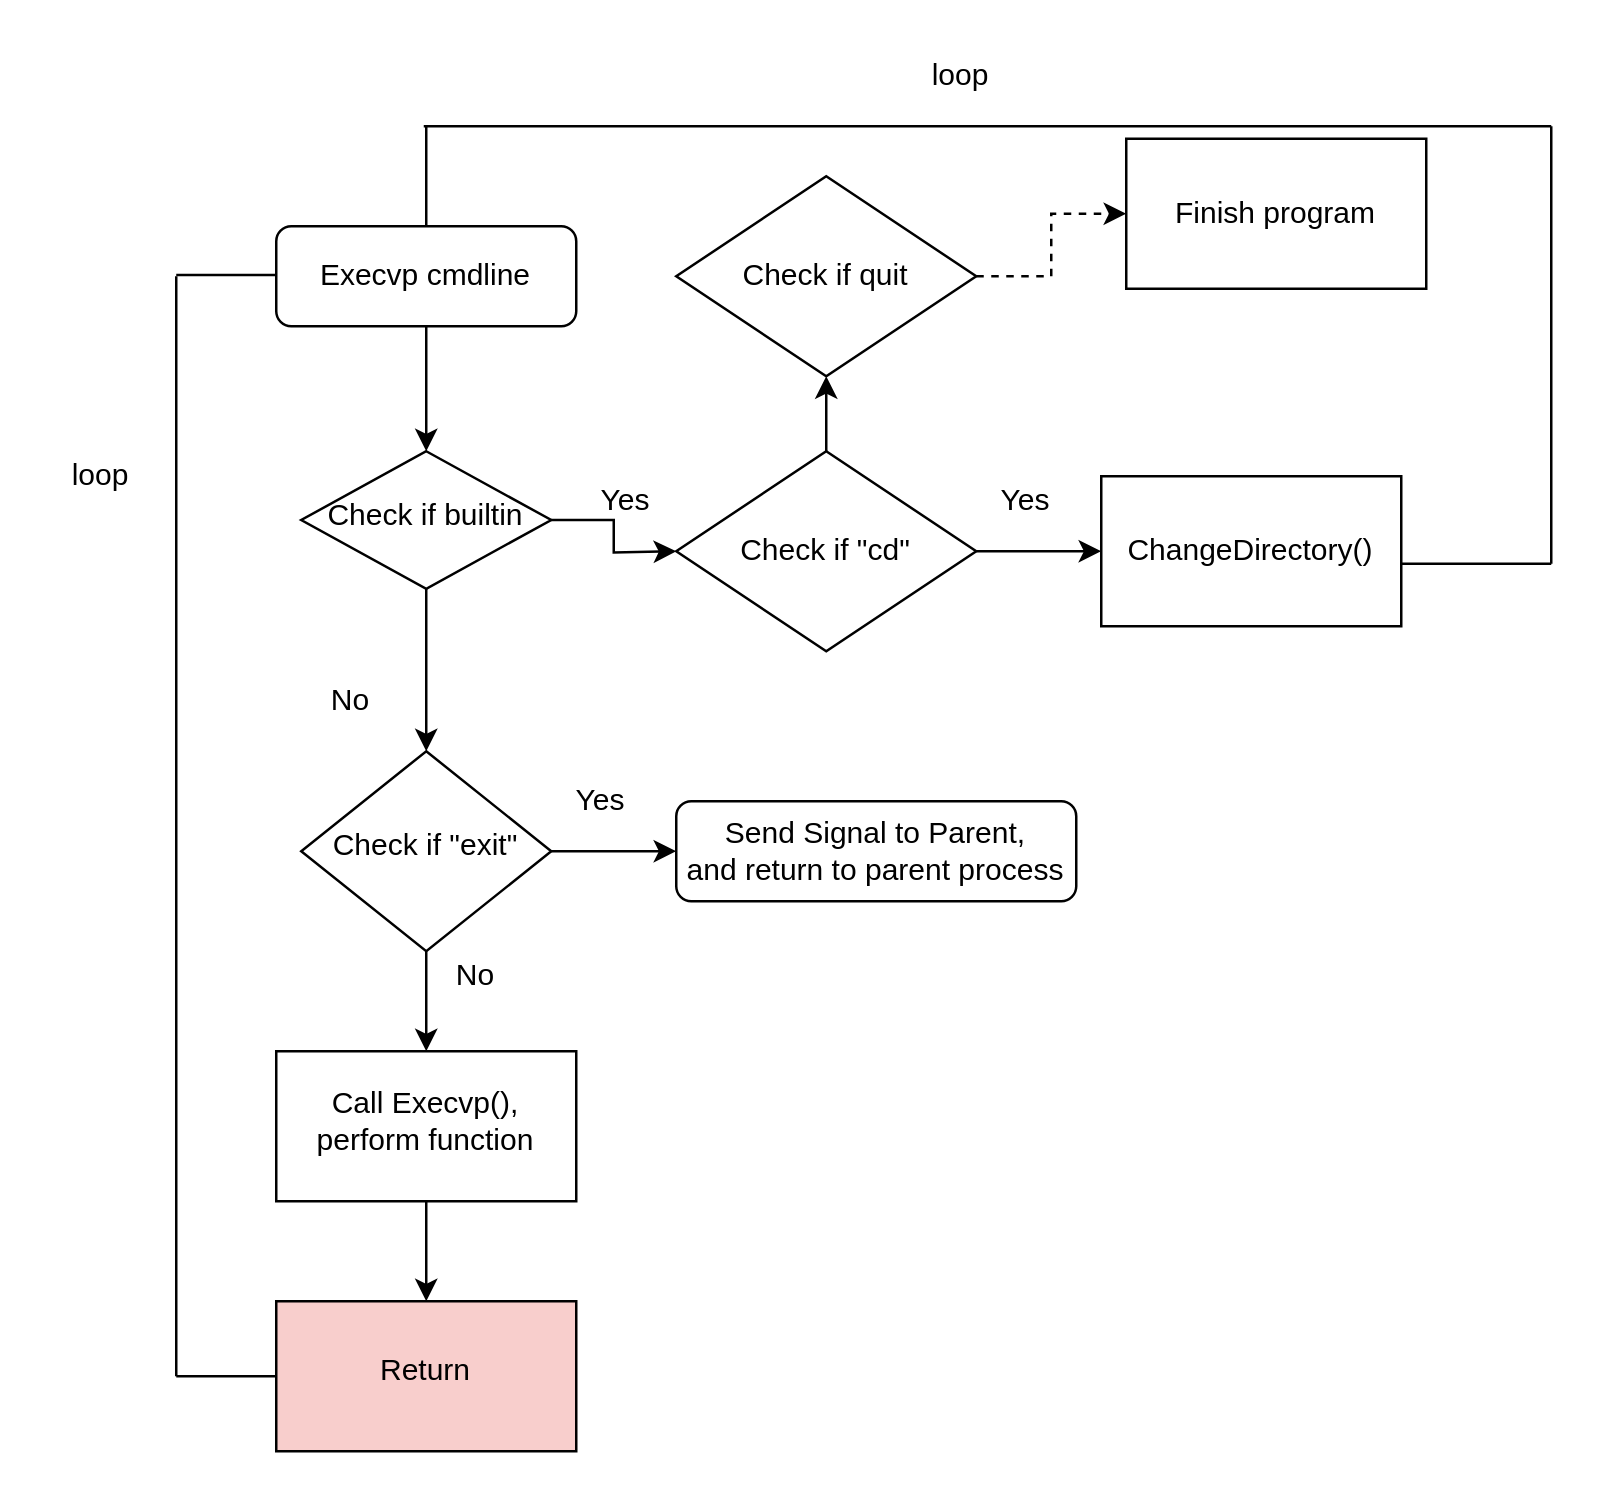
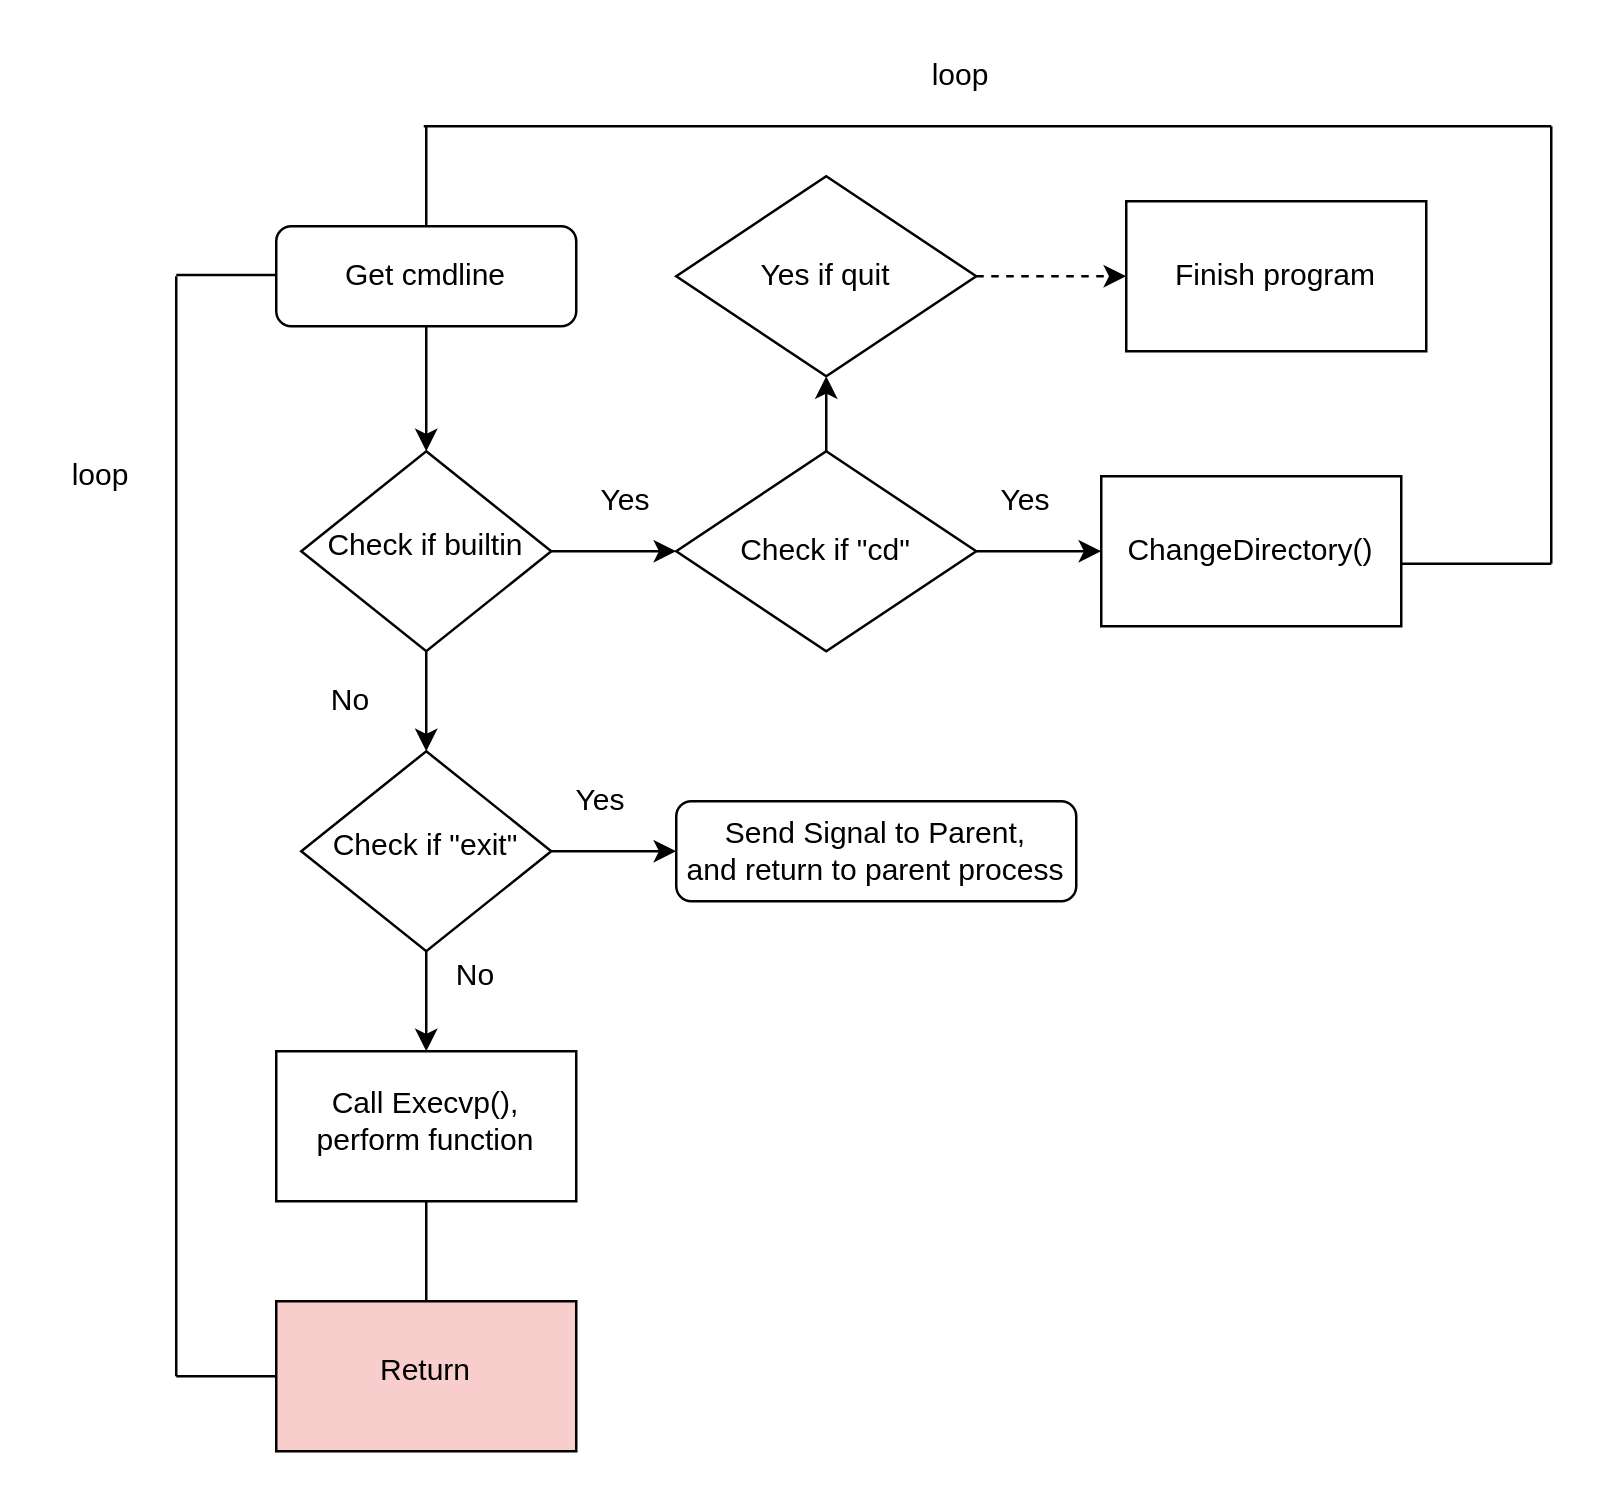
(1276, 214) -> (1276, 276)
(426, 276) -> (426, 276)
(826, 276) -> (826, 276)
(426, 520) -> (426, 551)
(426, 1283) -> (426, 1290)
